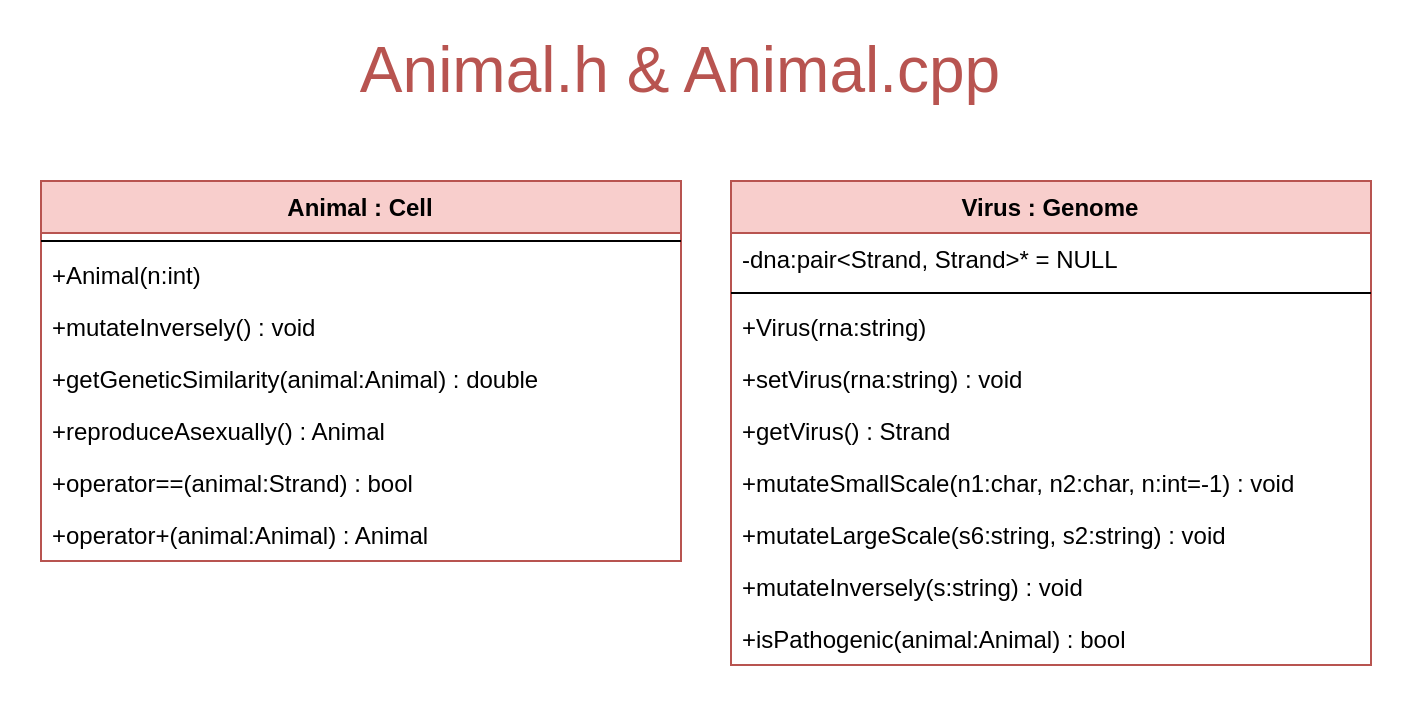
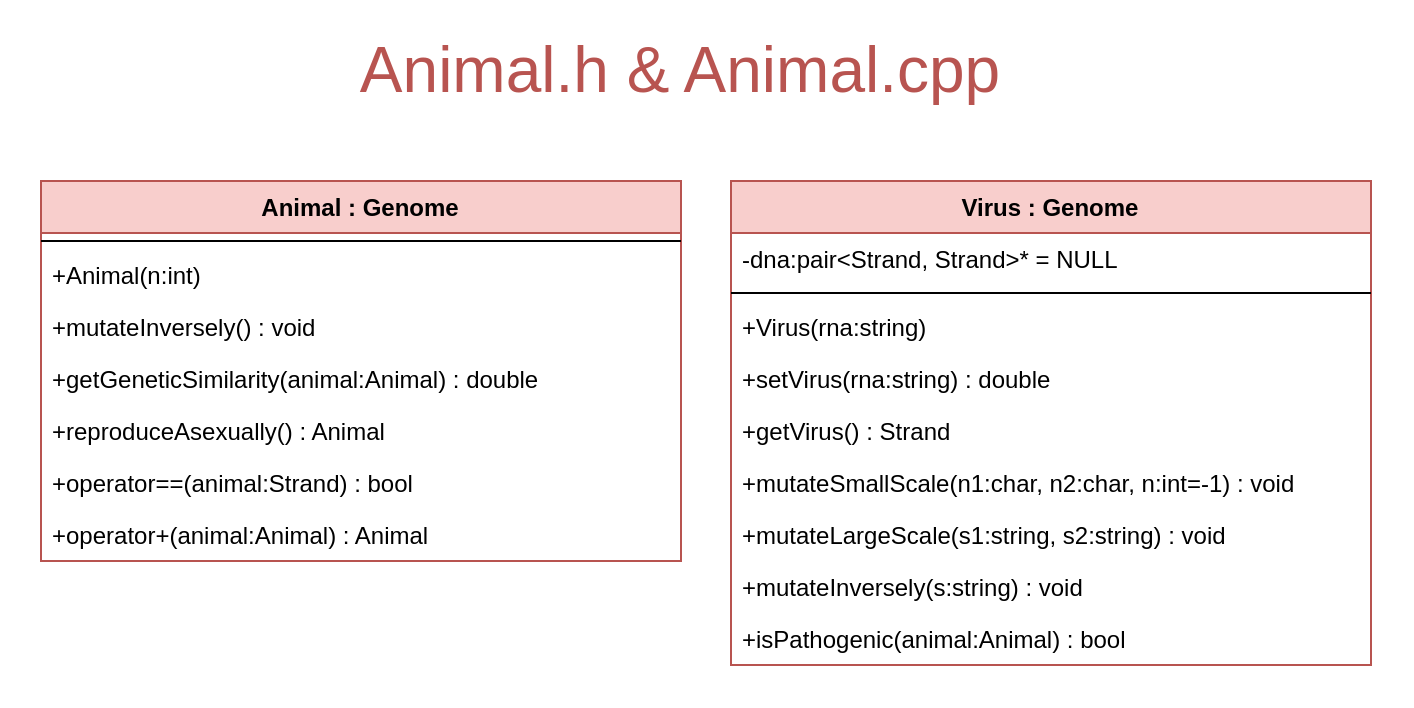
(360, 208) -> (360, 208)
(908, 380) -> (922, 380)
(1017, 536) -> (1017, 536)
